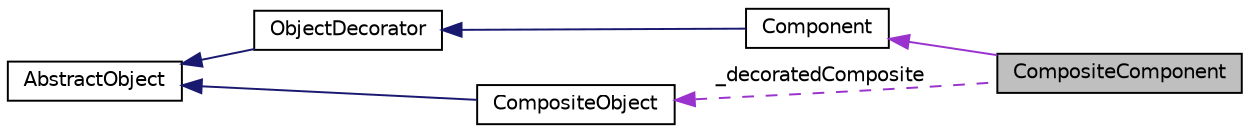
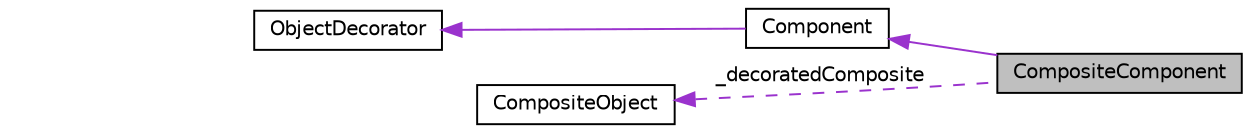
(604, 29) -> (604, 29)
(95, 81) -> none
